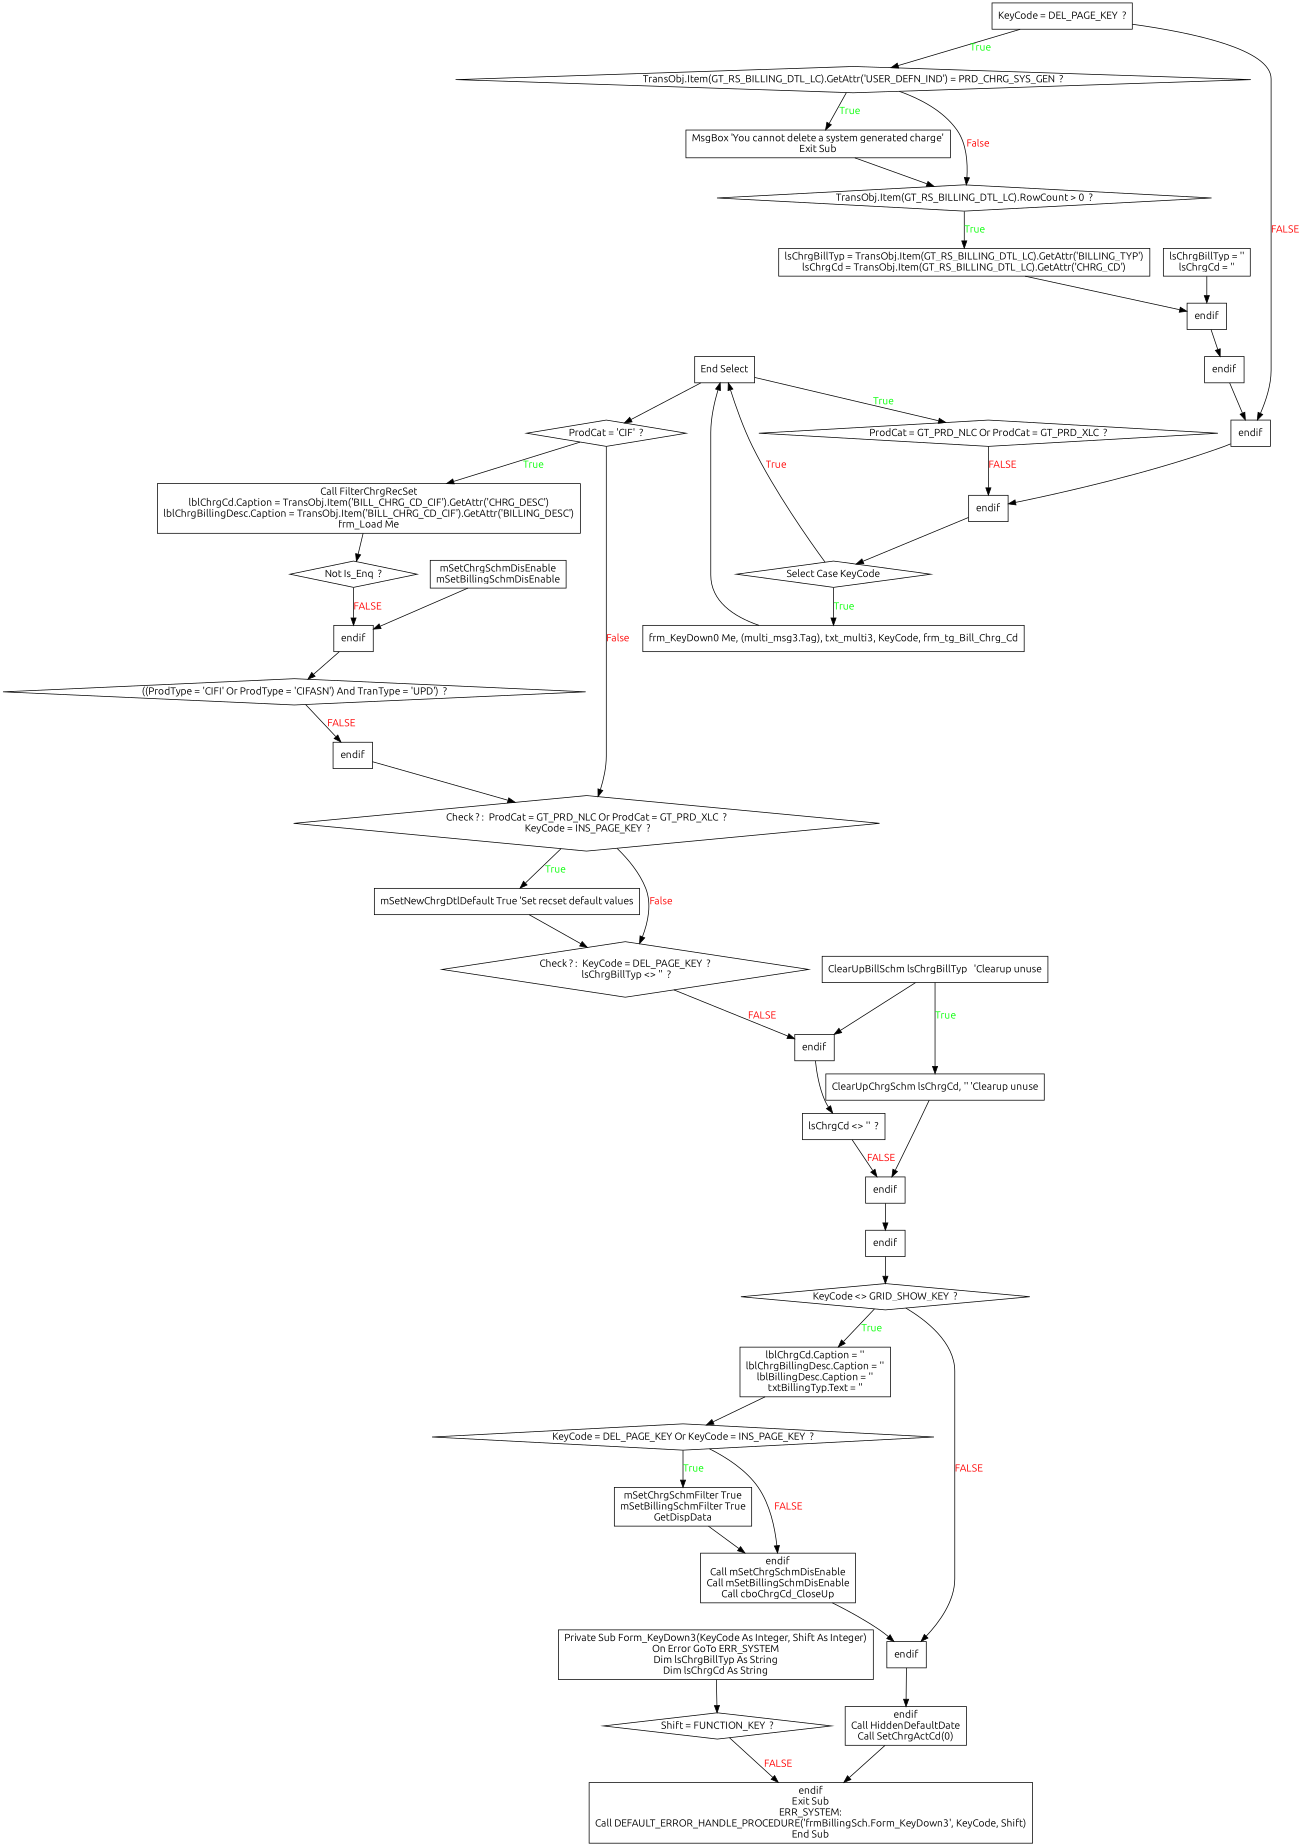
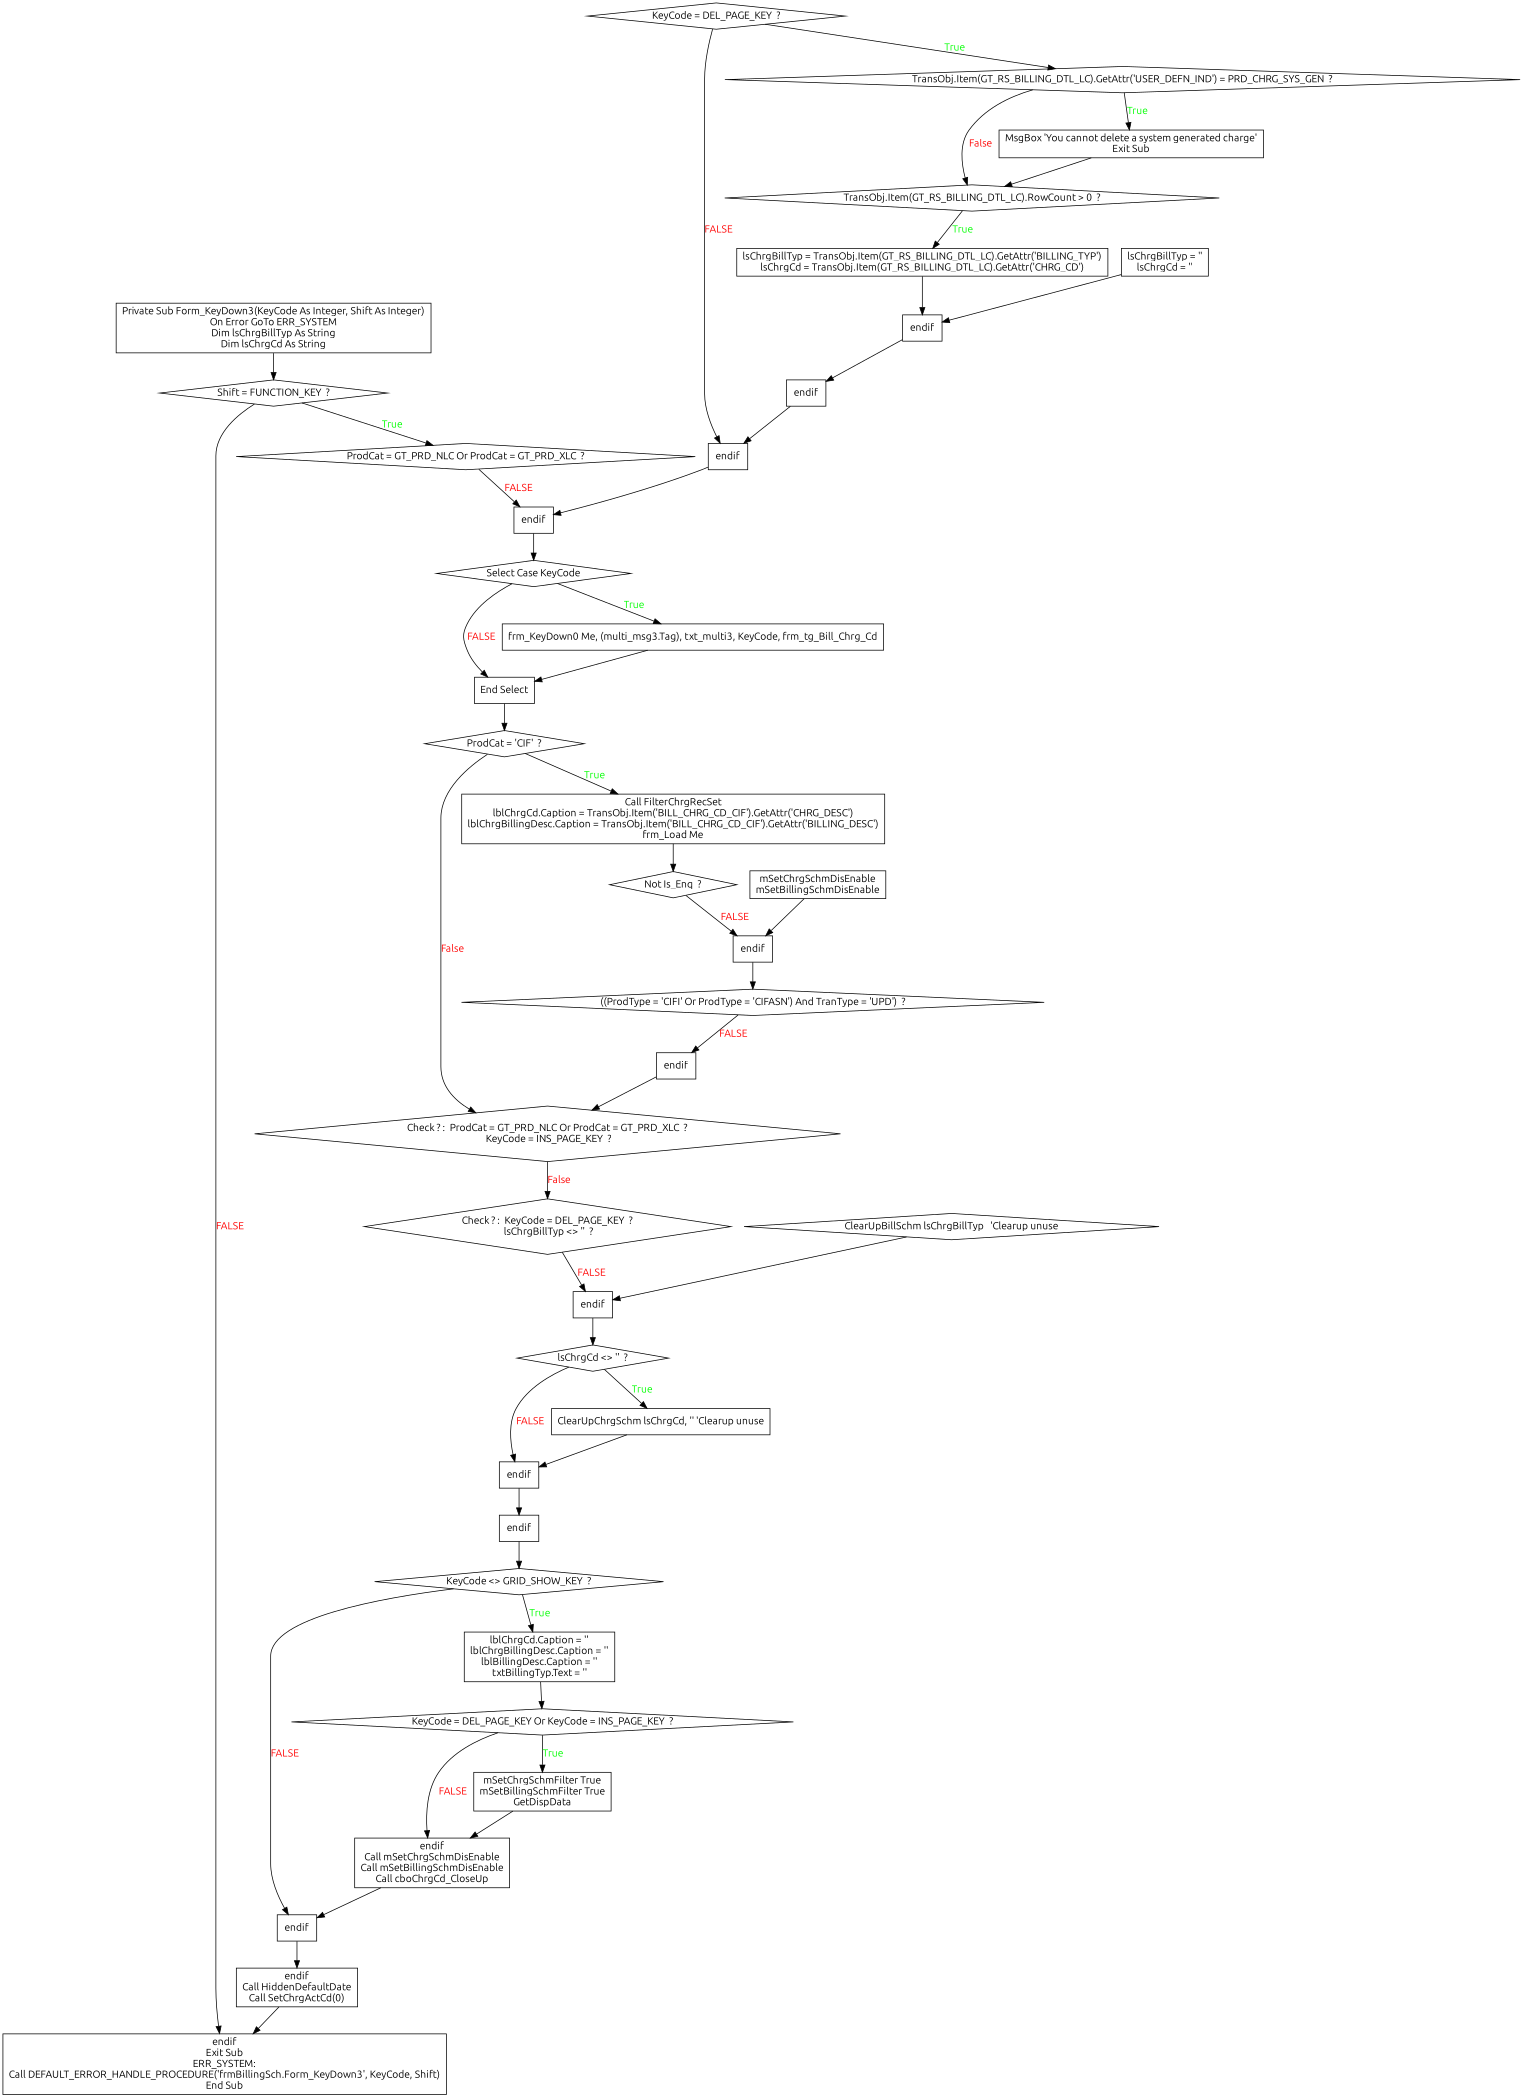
(1062, 16) -> (716, 16)
(846, 399) -> (364, 423)
(776, 465) -> (481, 637)
(507, 902) -> none
(935, 969) -> (952, 1227)
(935, 1024) -> (623, 1386)
(844, 1127) -> (593, 1358)
